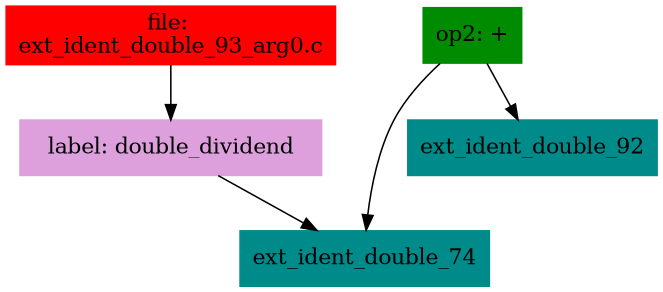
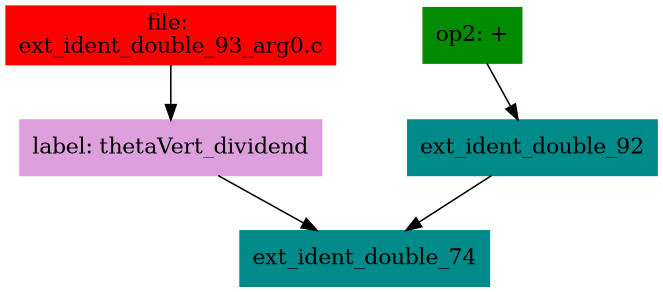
(388, 132) -> (455, 199)
(171, 148) -> (171, 148)
